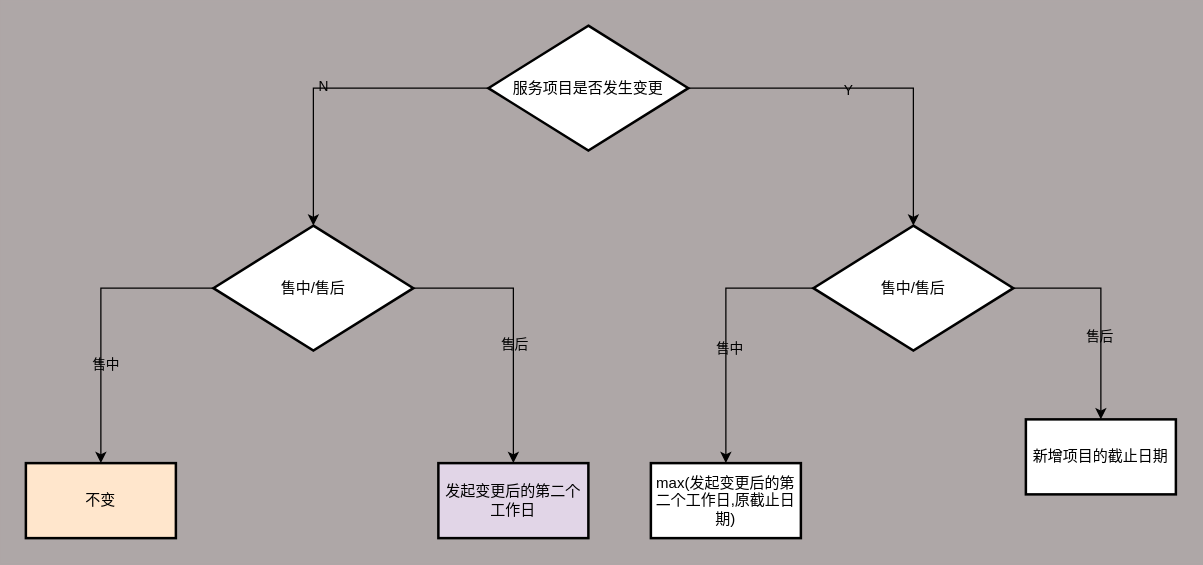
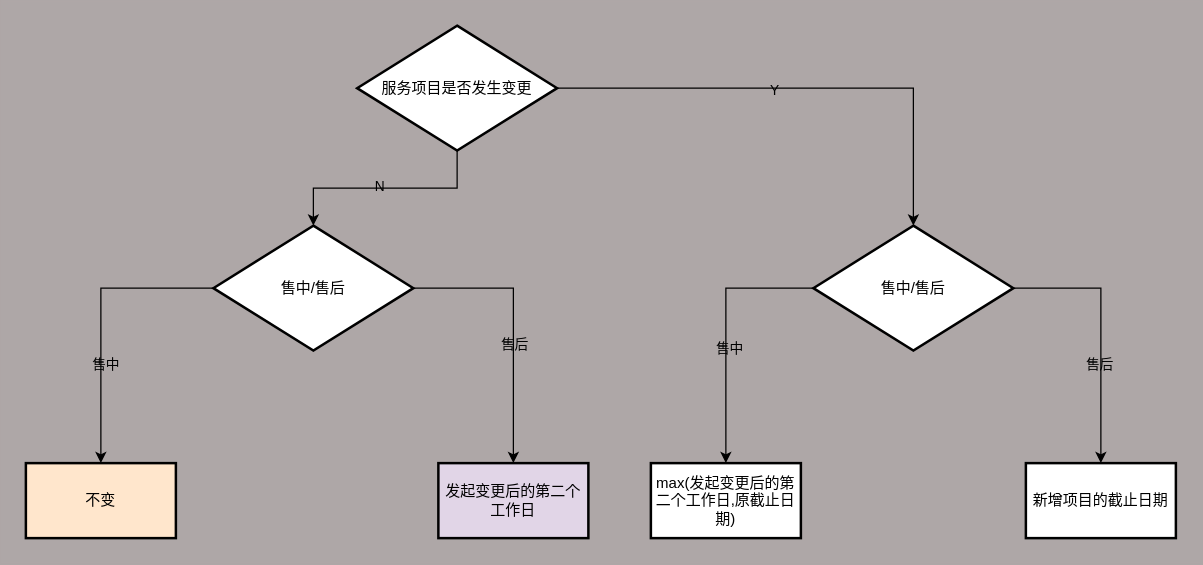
(588, 88) -> (457, 88)
(1101, 457) -> (1101, 501)
